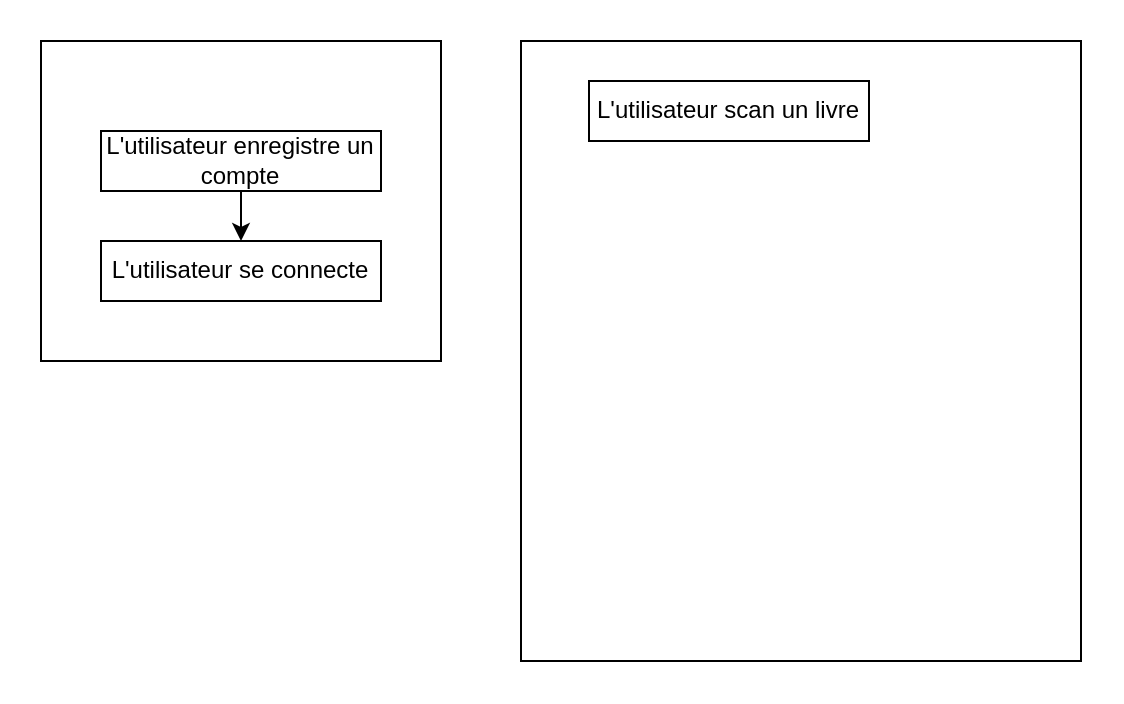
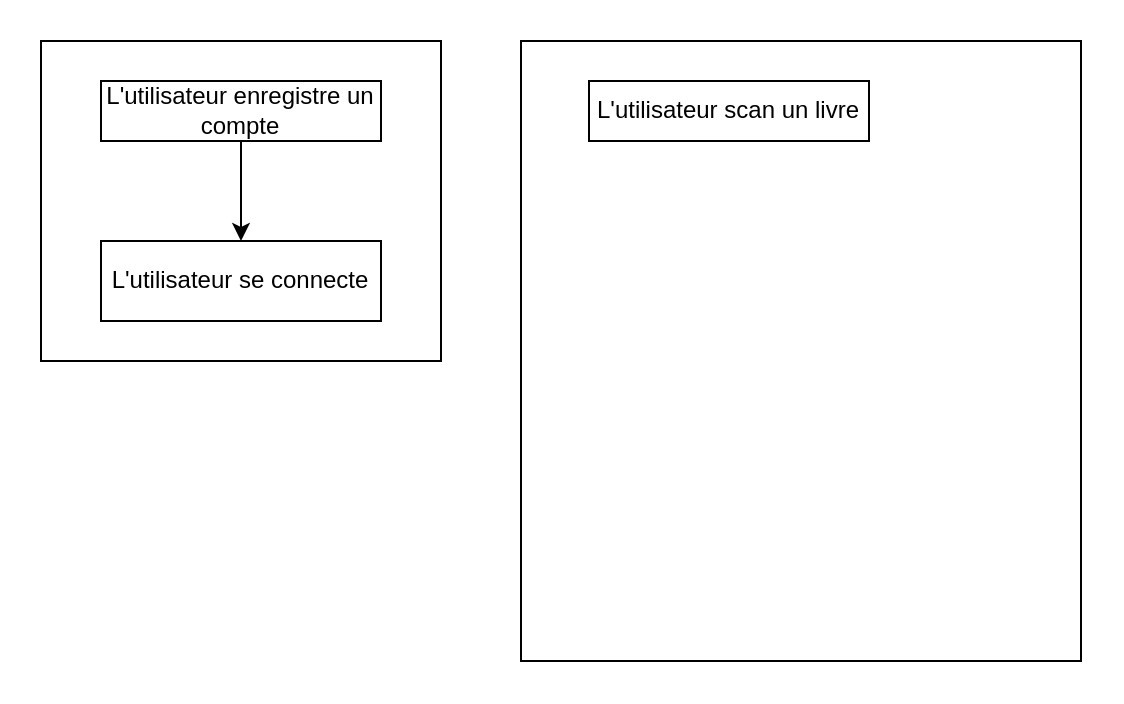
(241, 161) -> (241, 111)
(241, 271) -> (241, 281)
